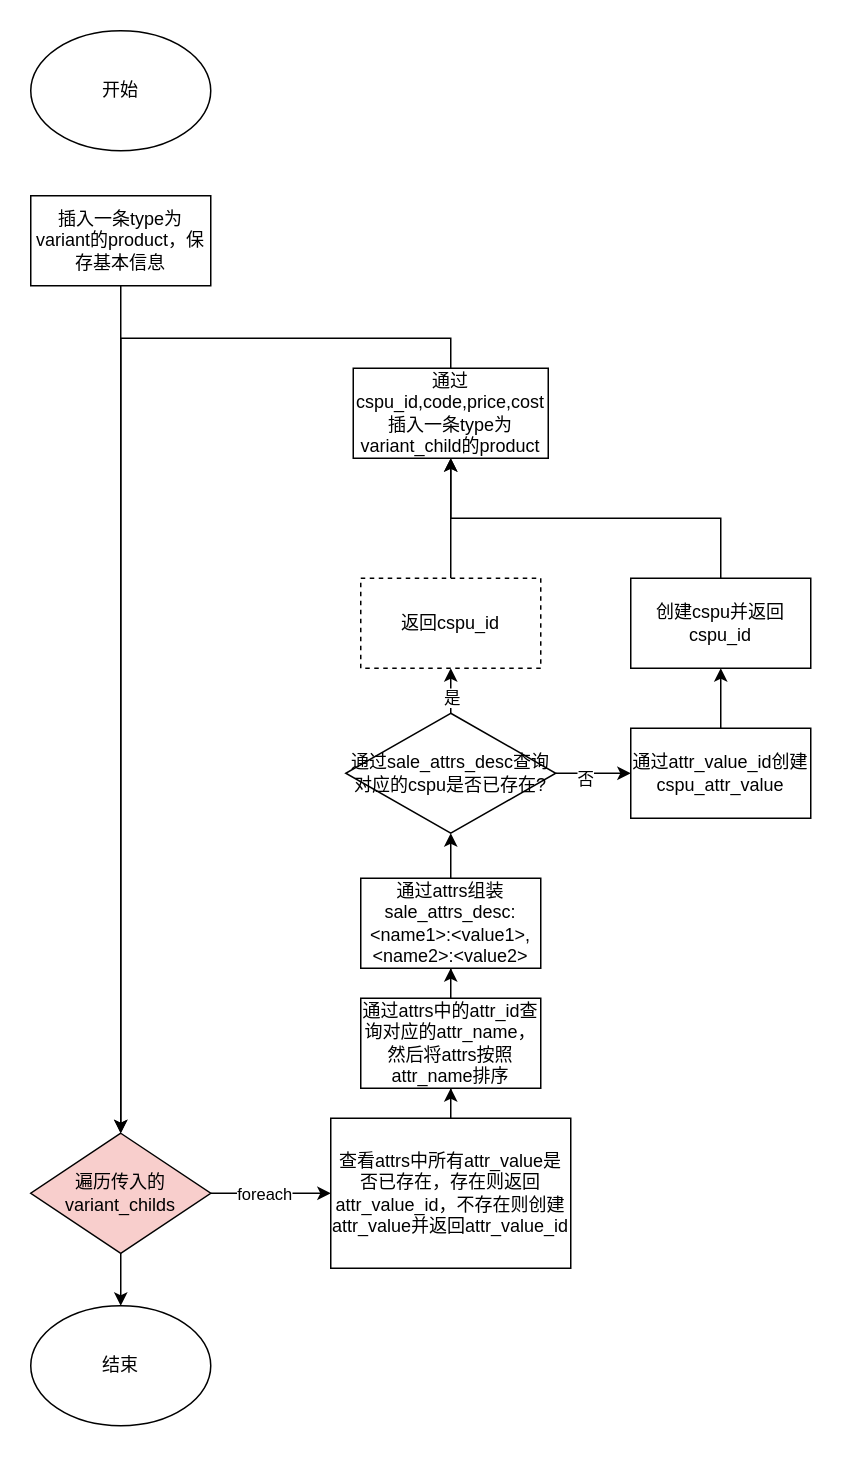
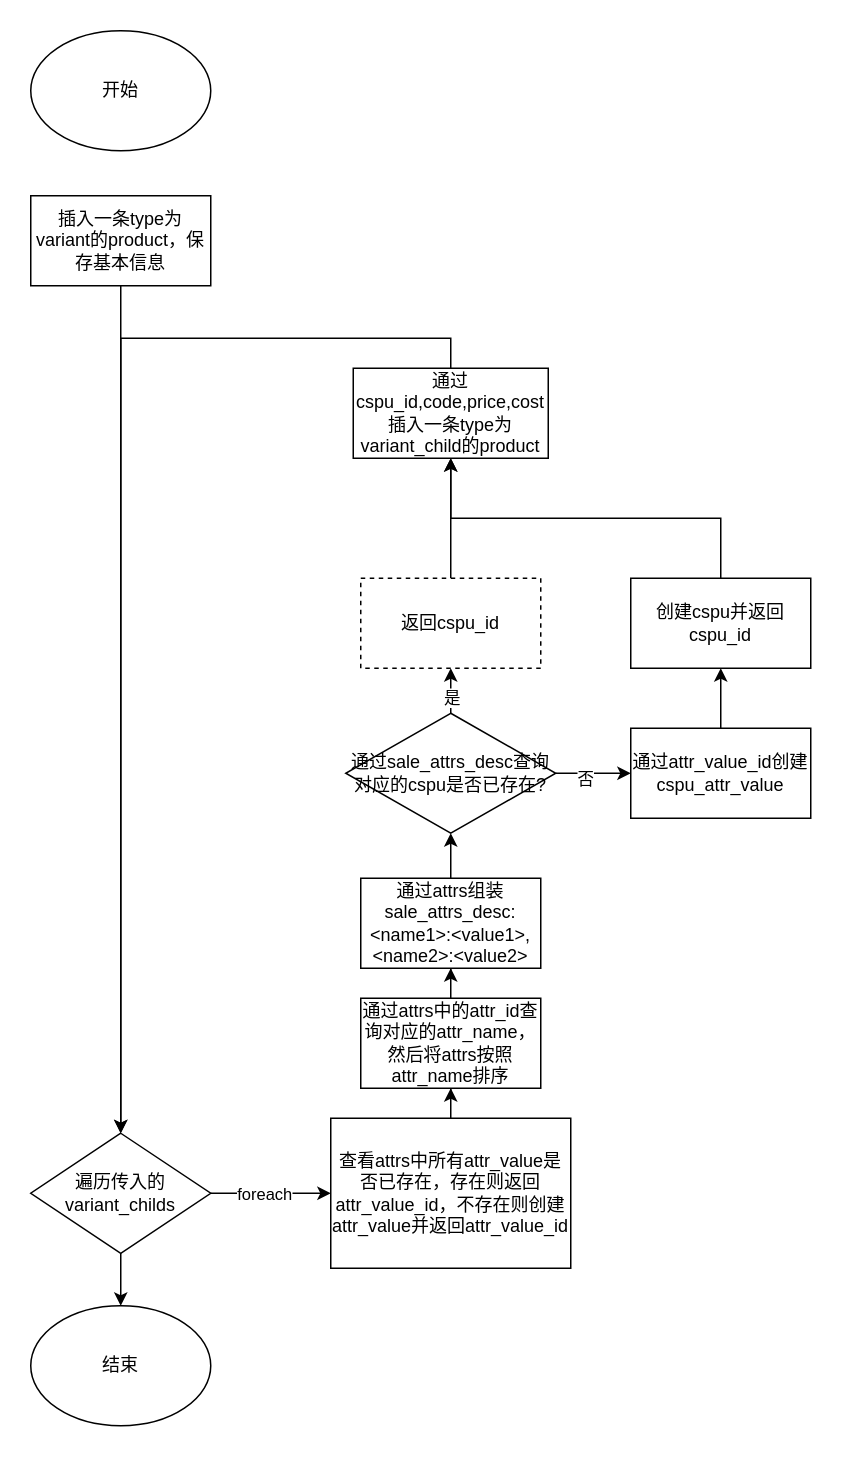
(121, 1193) -> (121, 1193)
